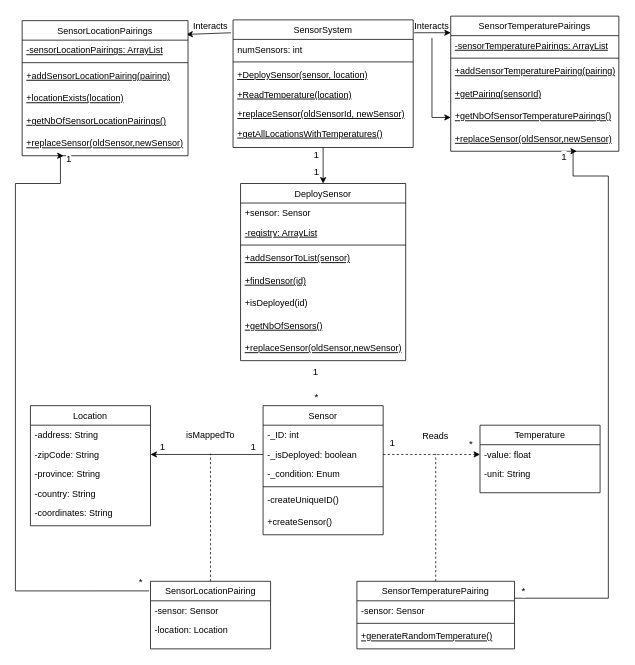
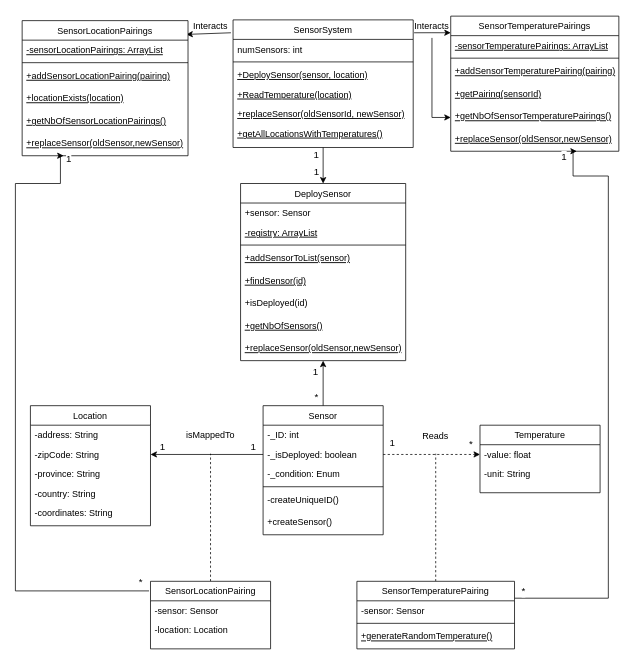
none -> (323, 367)
